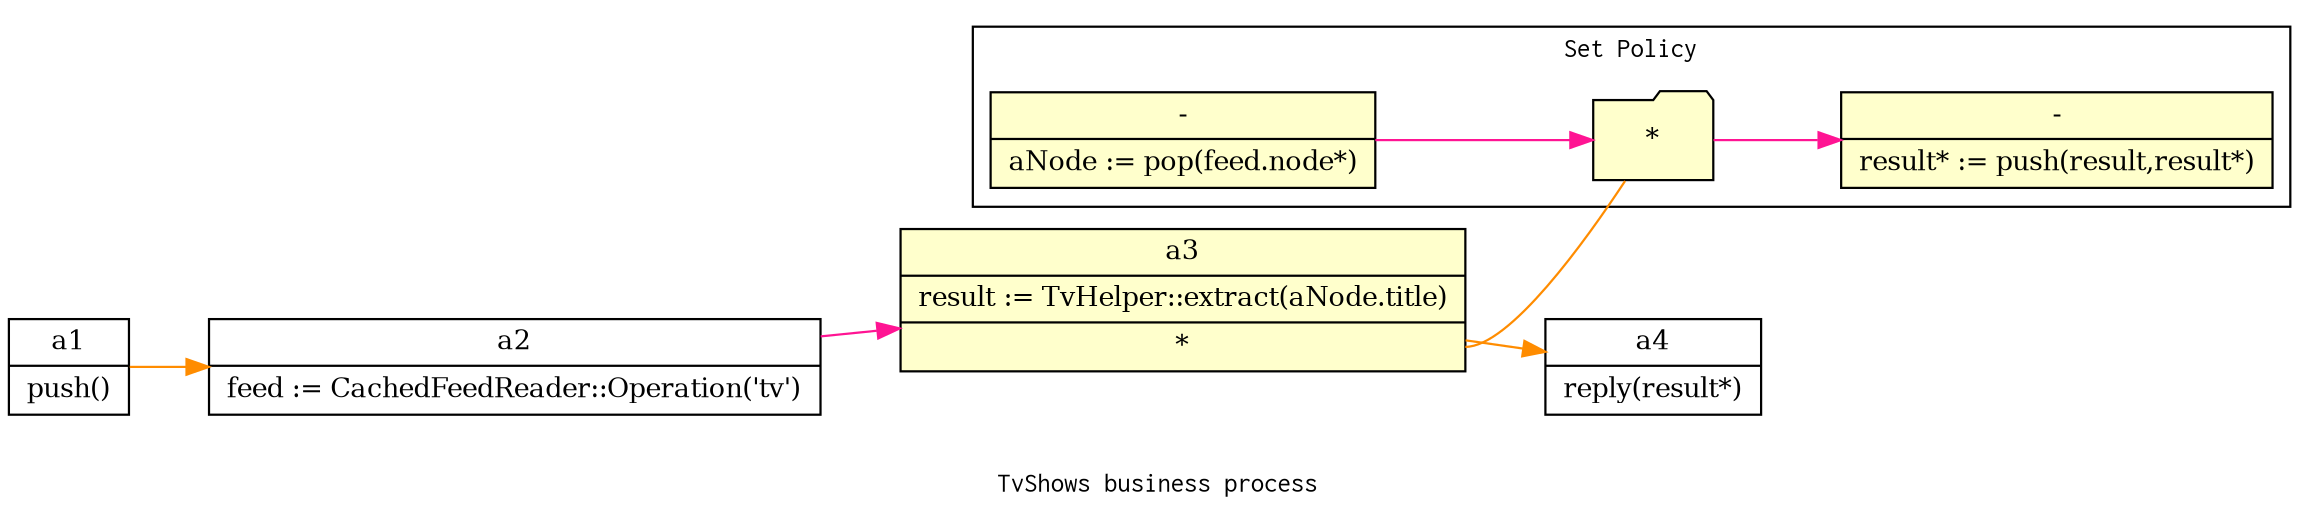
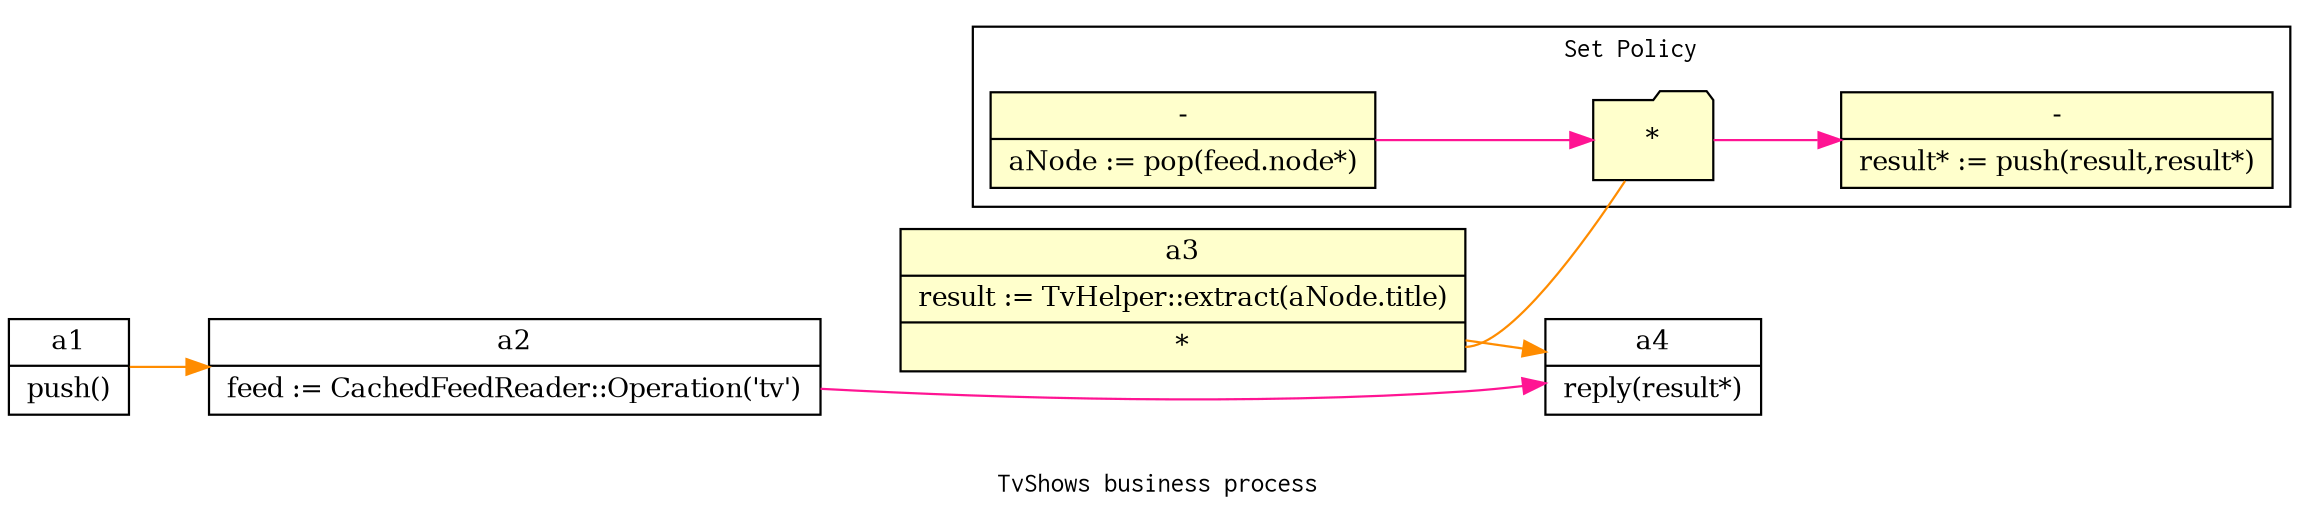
(849, 334) -> (1172, 399)
